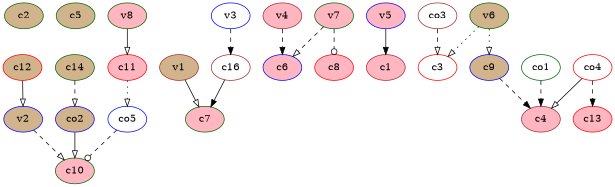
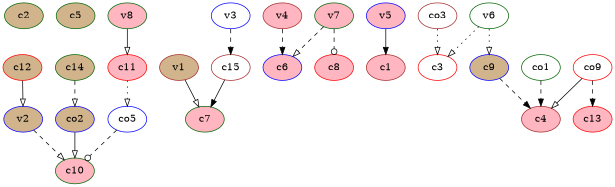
(489, 16) -> (489, 16)
(438, 38) -> (438, 38)
(231, 67) -> (231, 67)
(593, 67) -> (593, 67)
